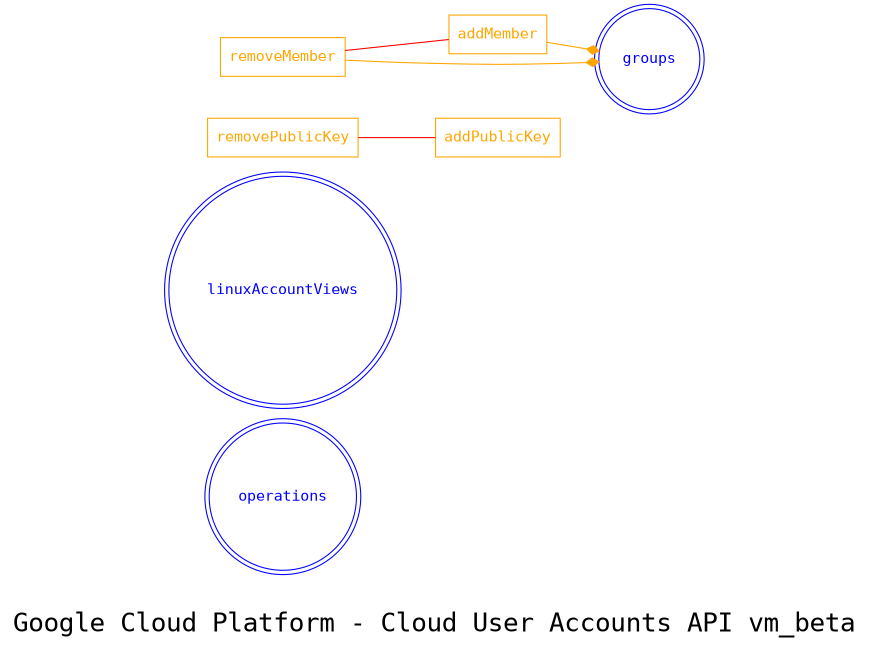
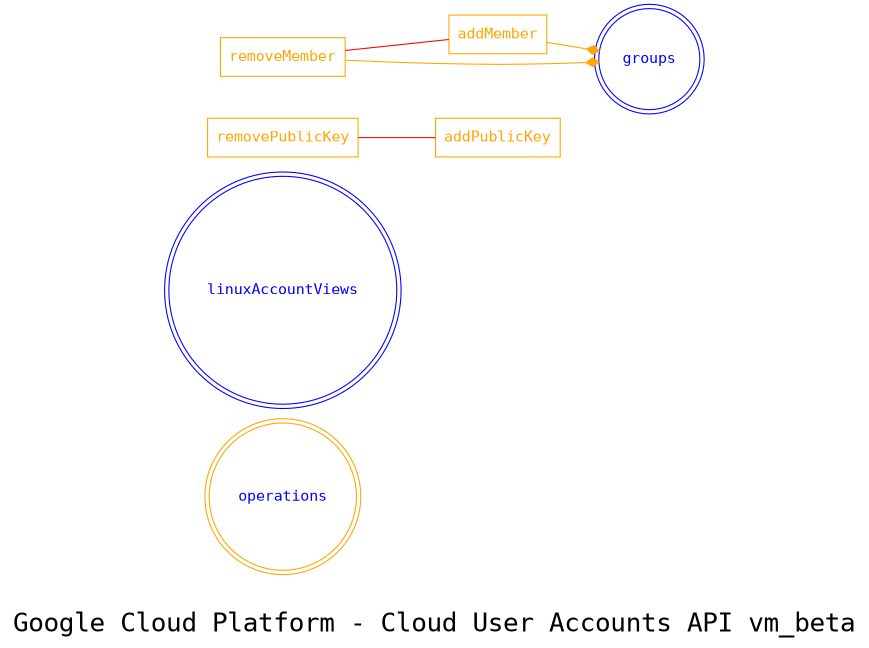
(283, 497) -> (283, 497)
